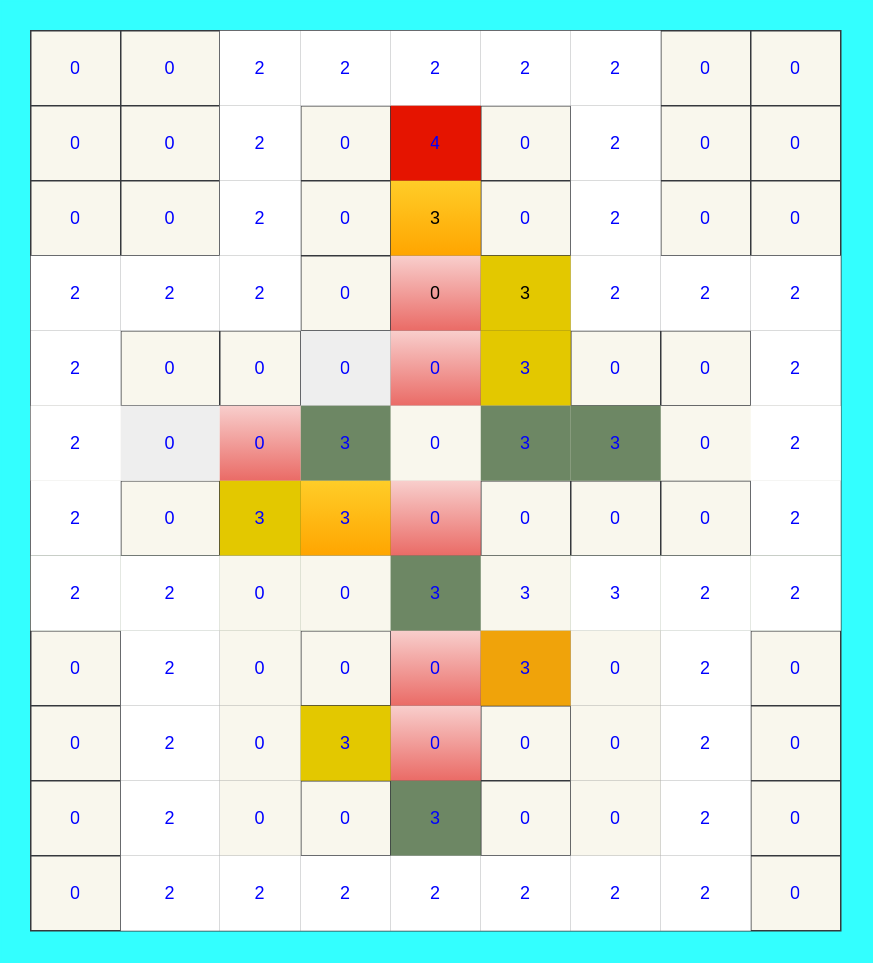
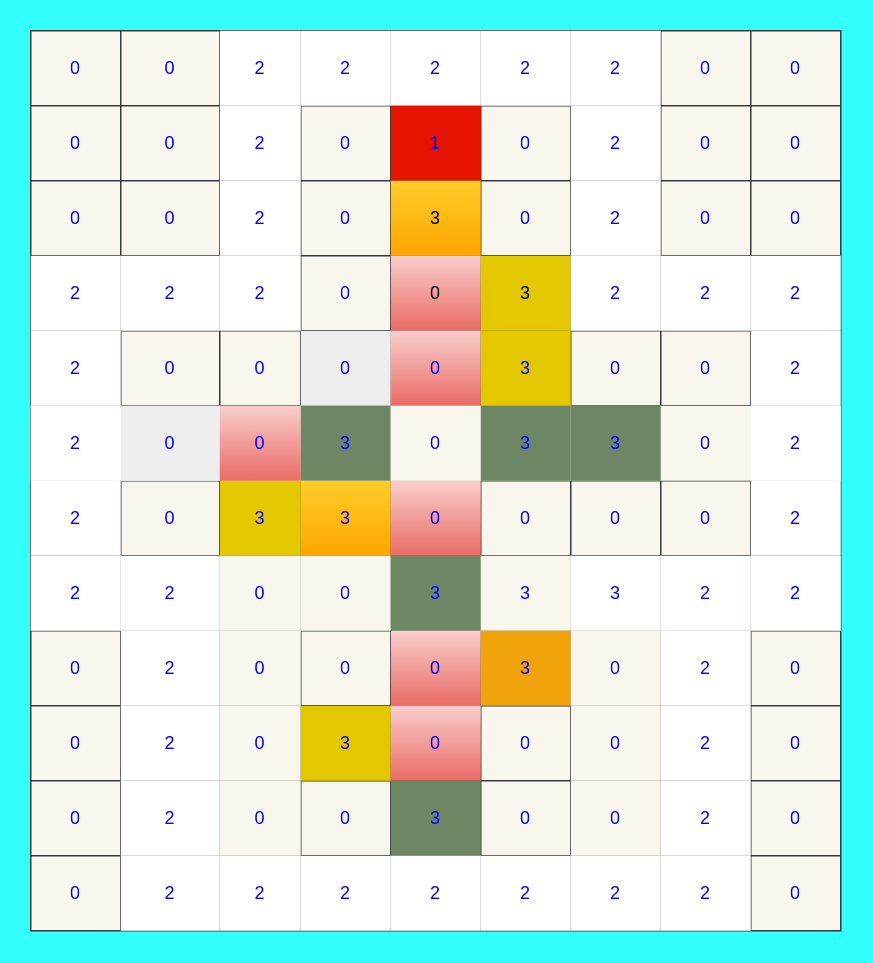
(436, 143) -> (436, 143)
